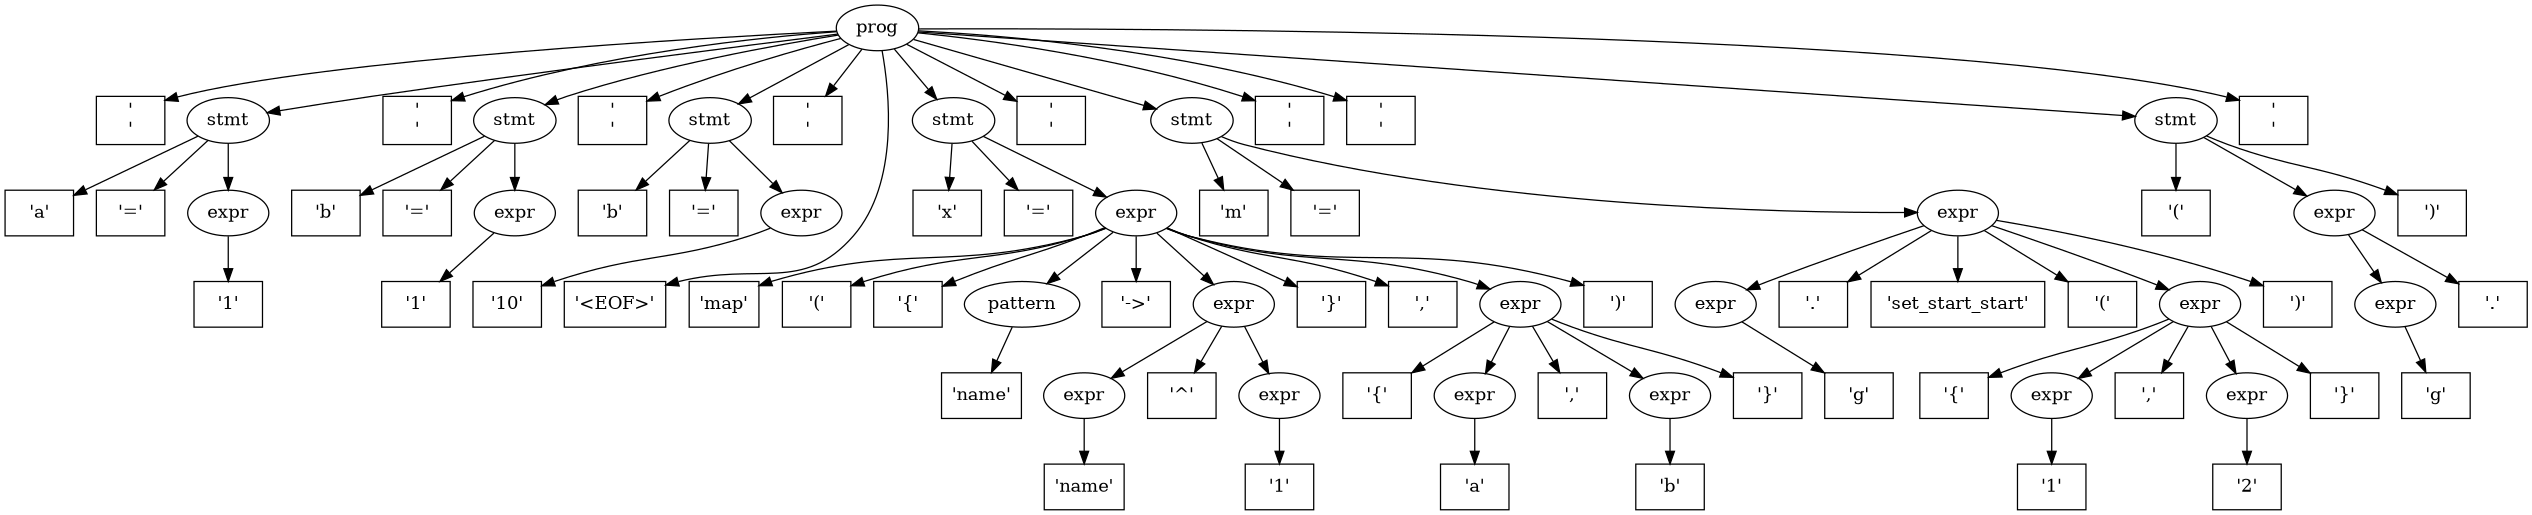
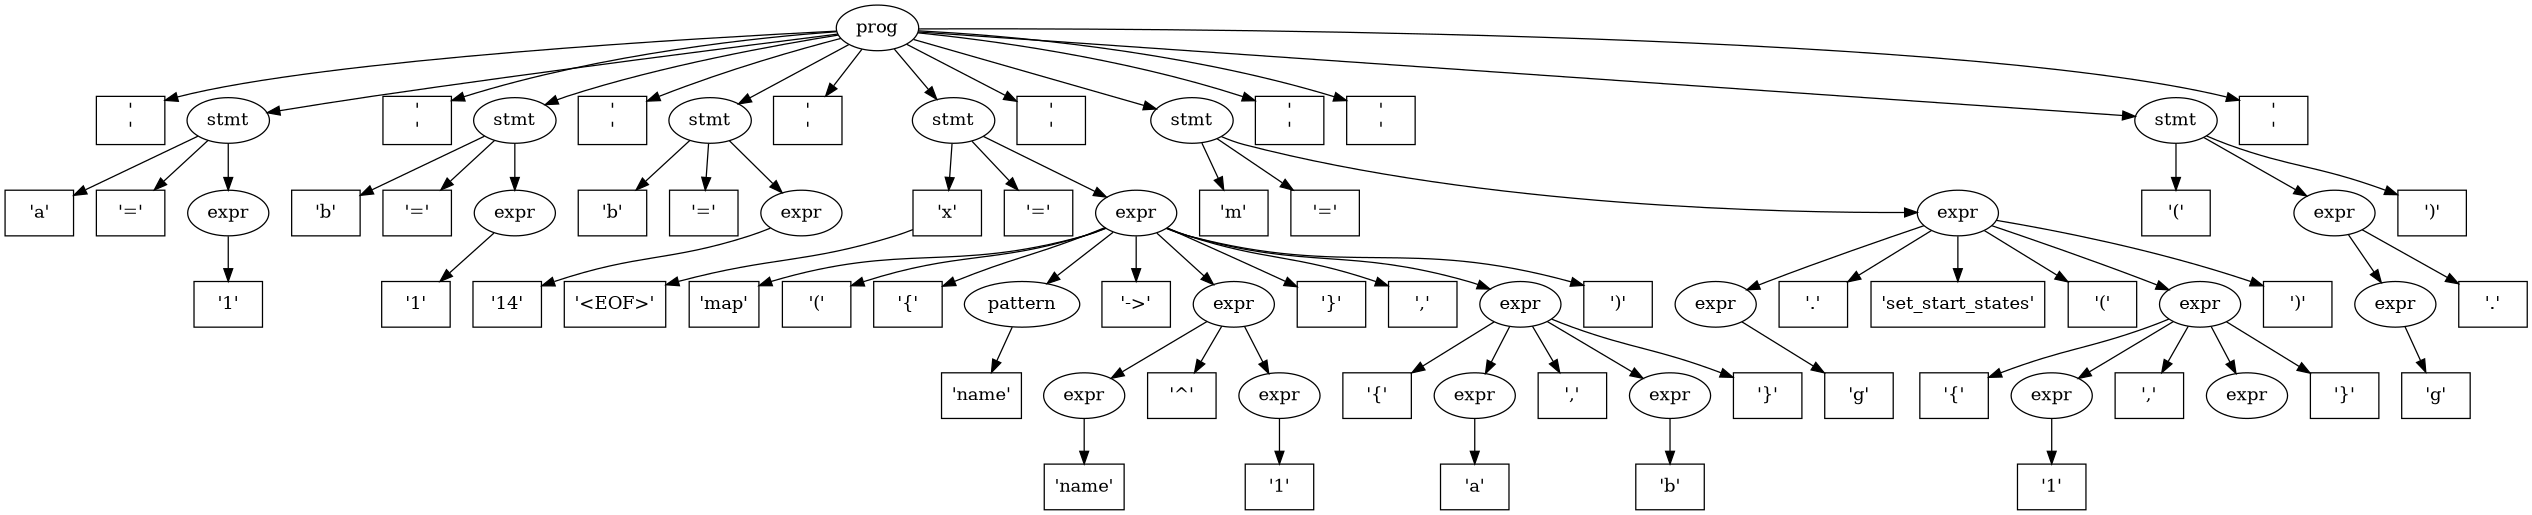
(855, 233) -> (797, 258)
(507, 304) -> (507, 304)
(1958, 304) -> (1958, 304)
(2247, 487) -> none
